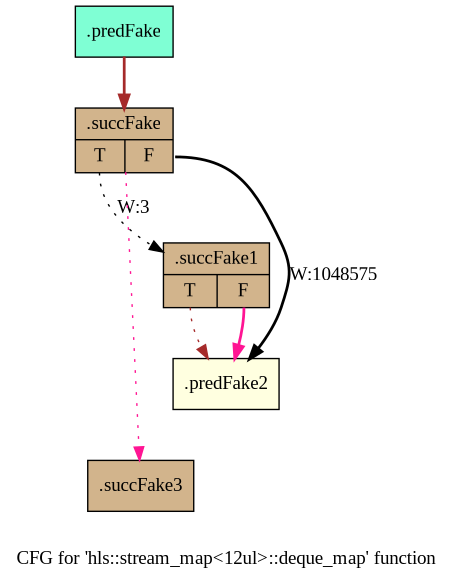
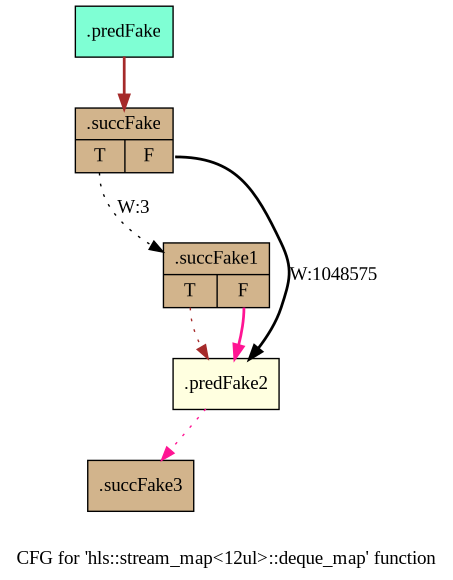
(132, 310) -> (188, 429)
